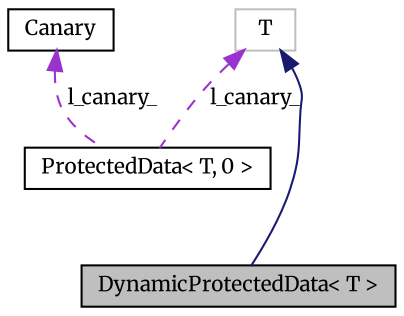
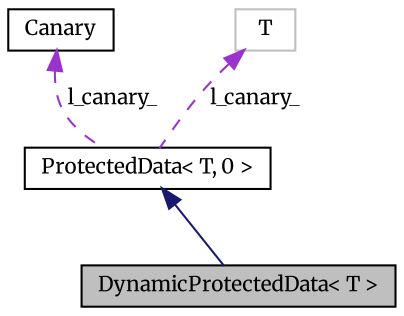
(295, 171) -> (200, 235)
